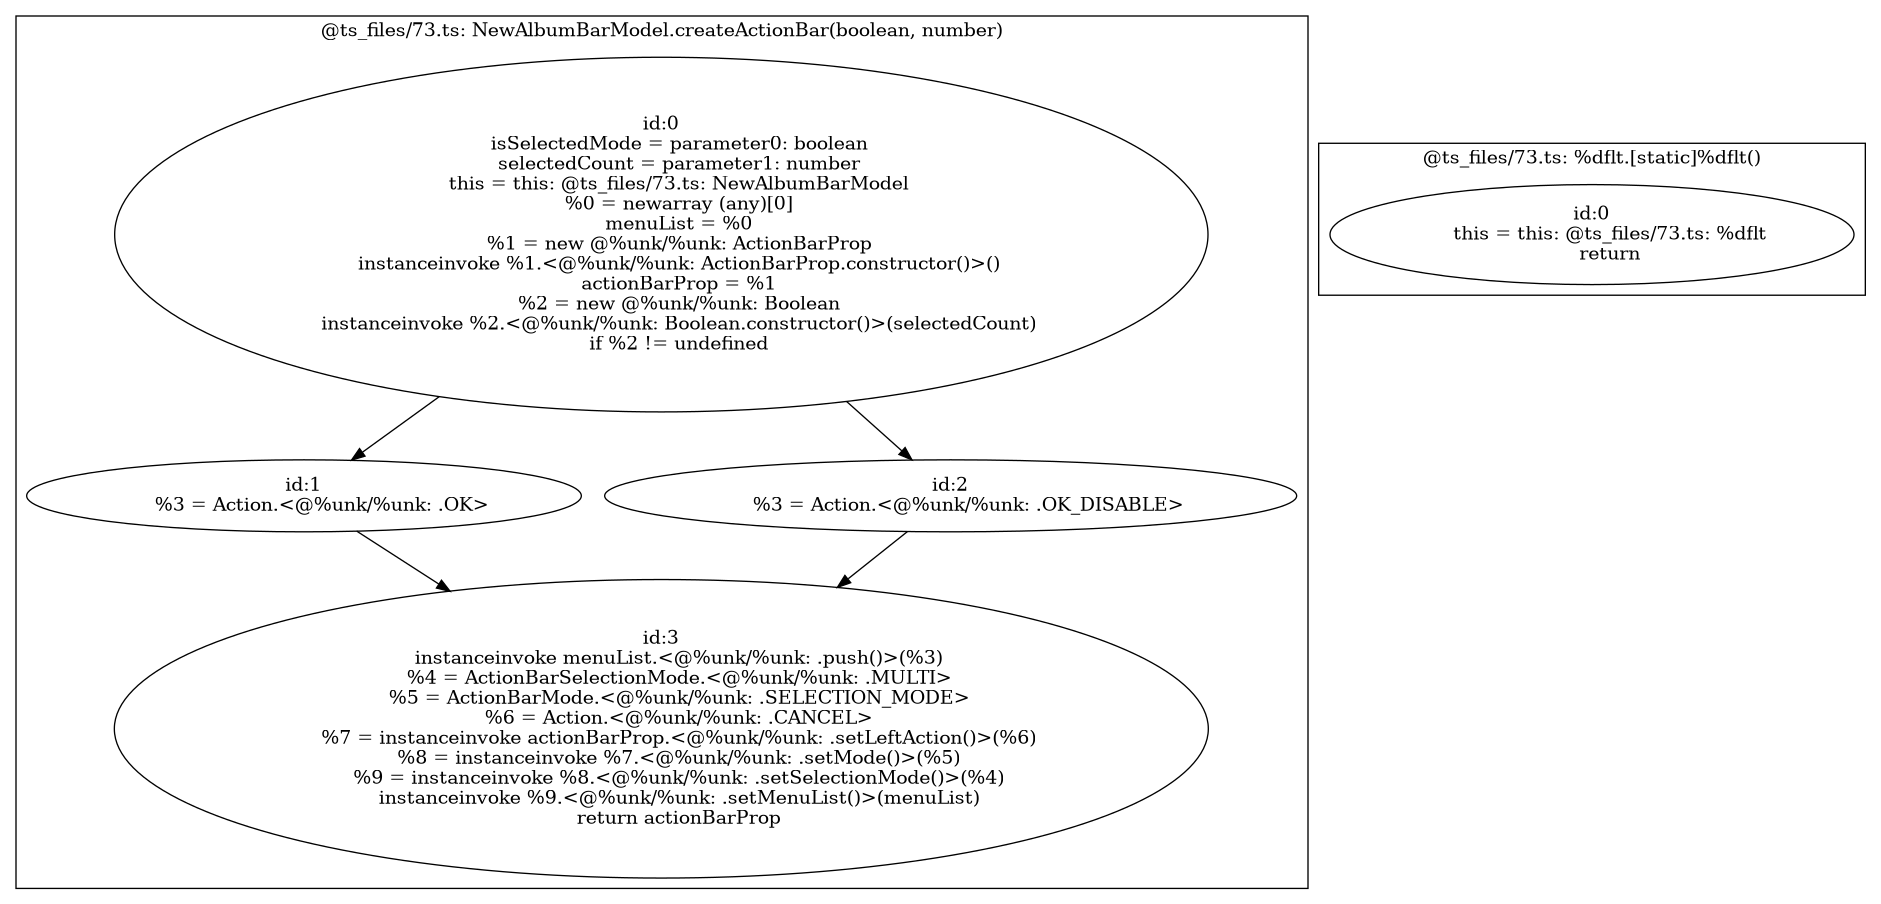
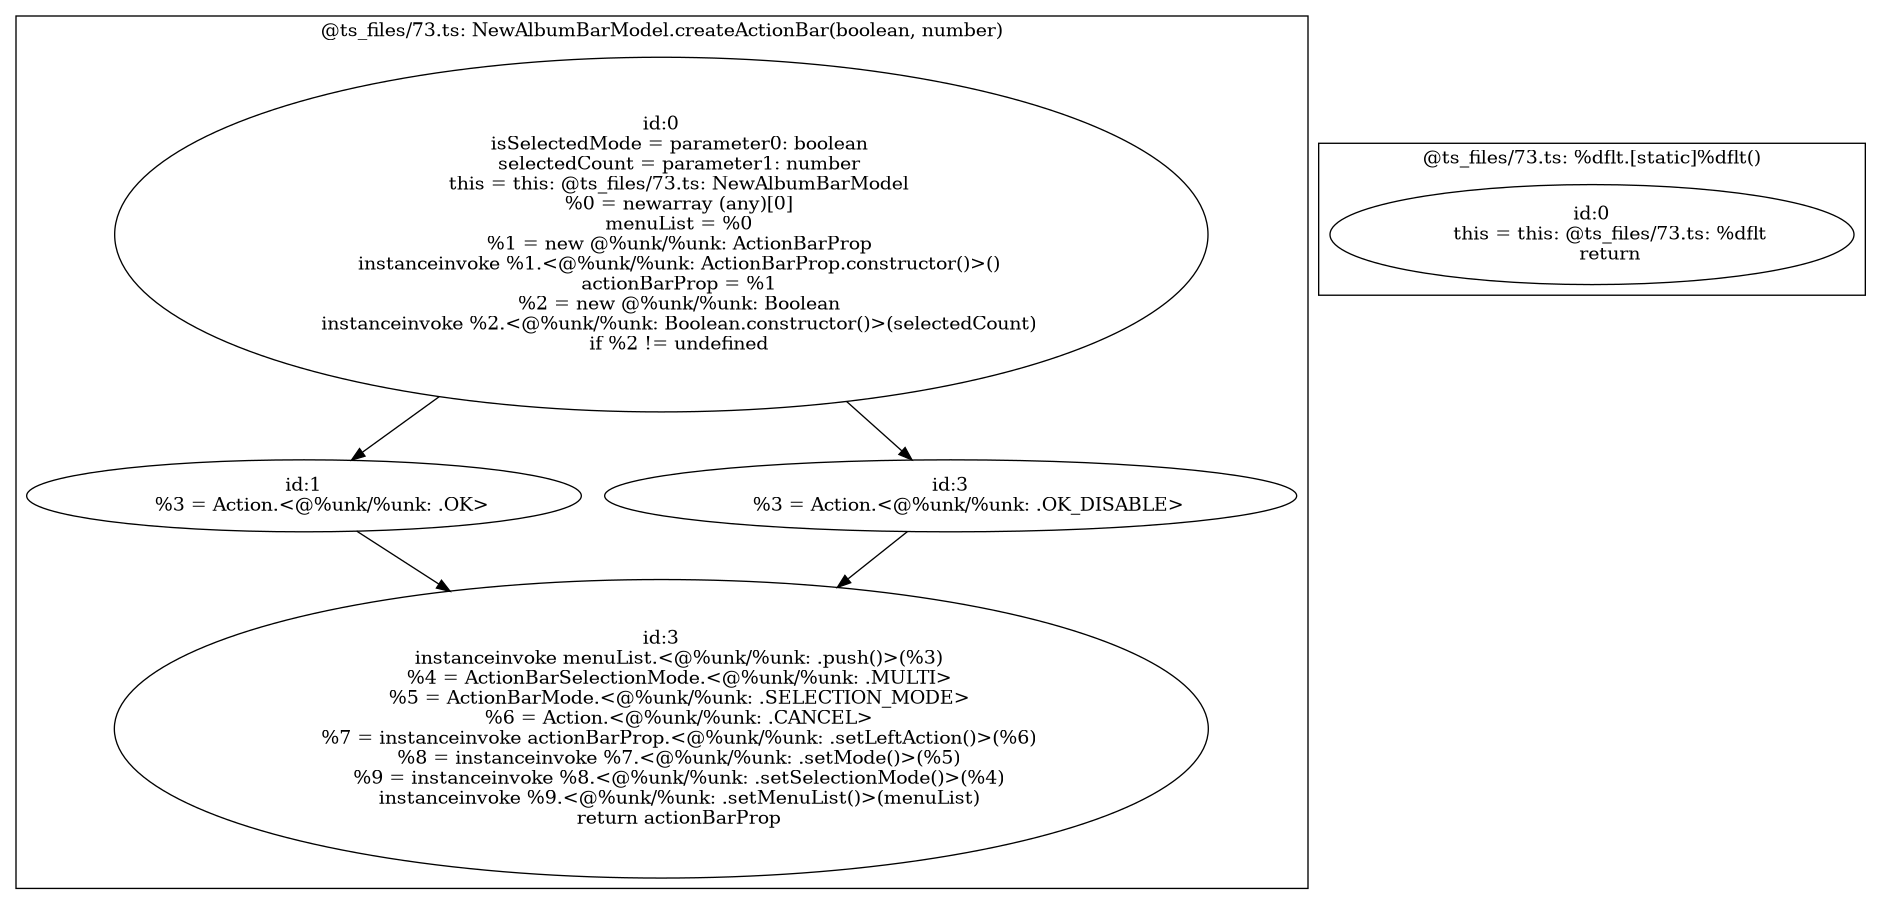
(951, 496) -> (951, 496)
